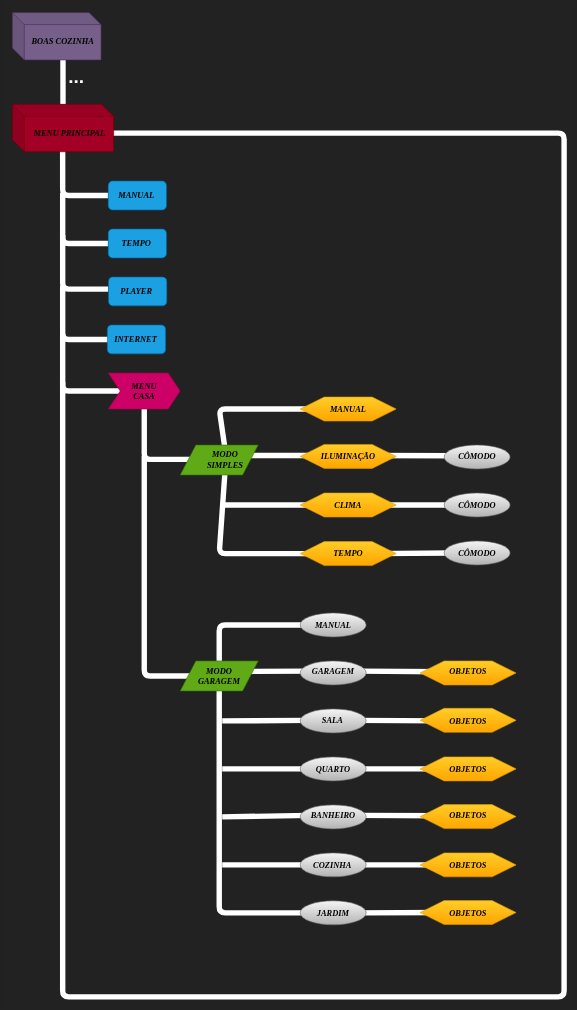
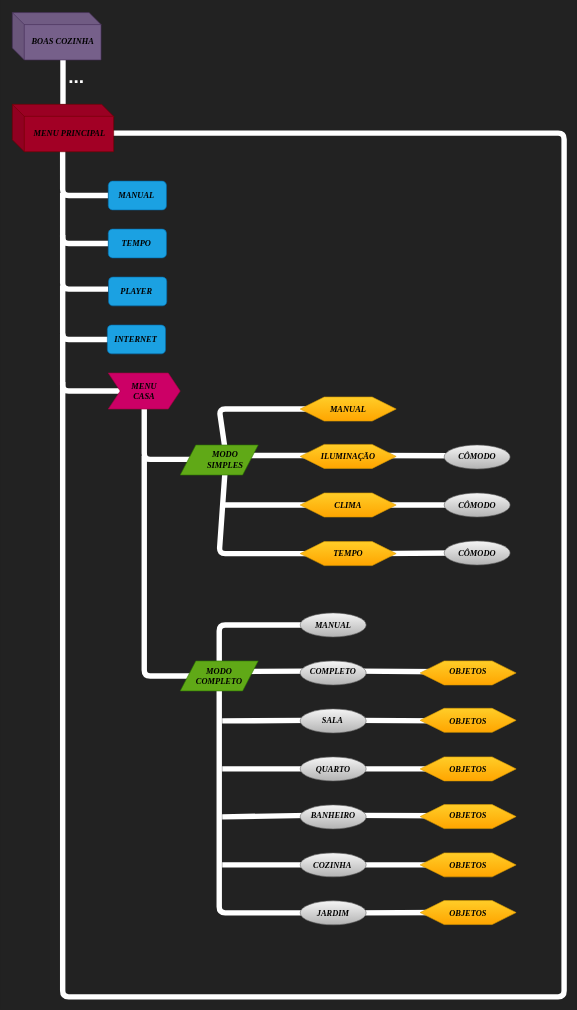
(333, 671) -> (333, 671)
(219, 676) -> (219, 676)
